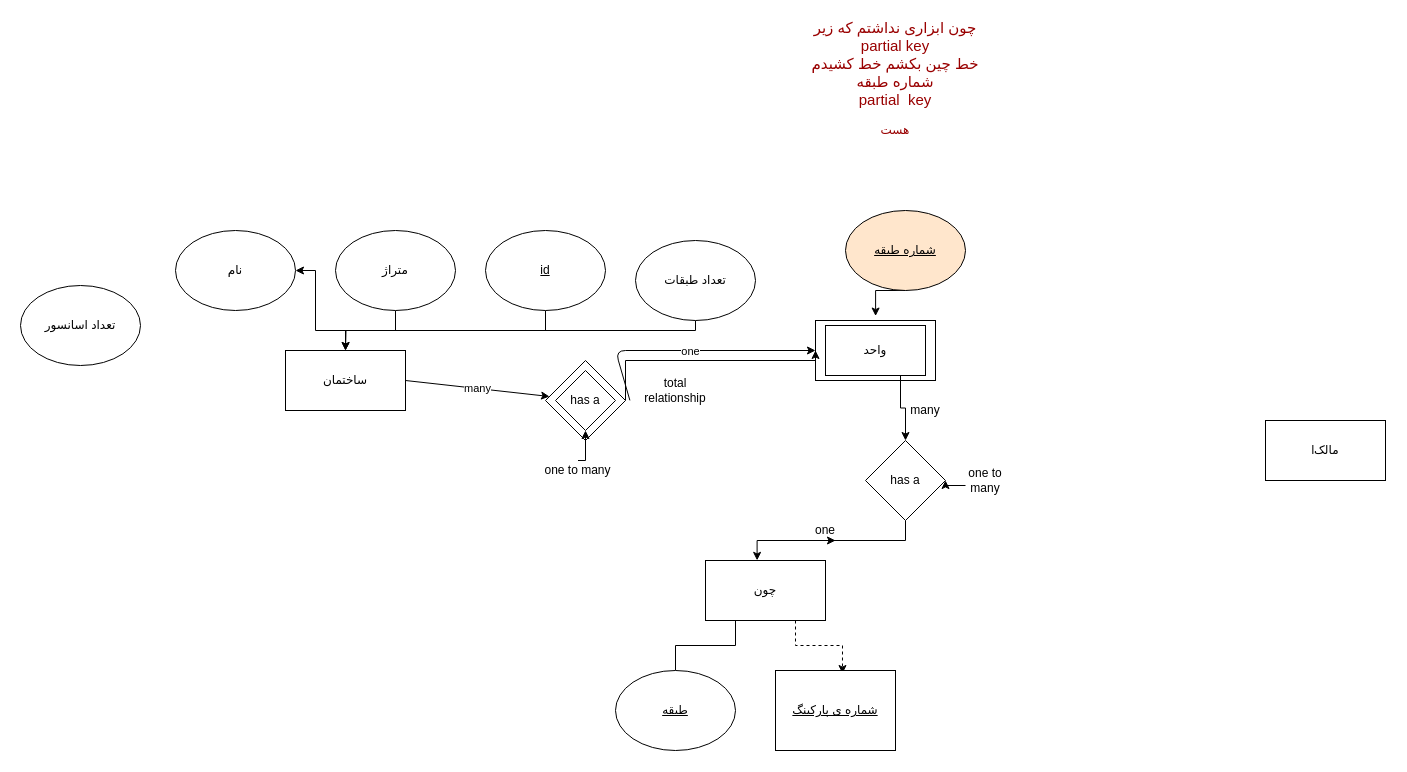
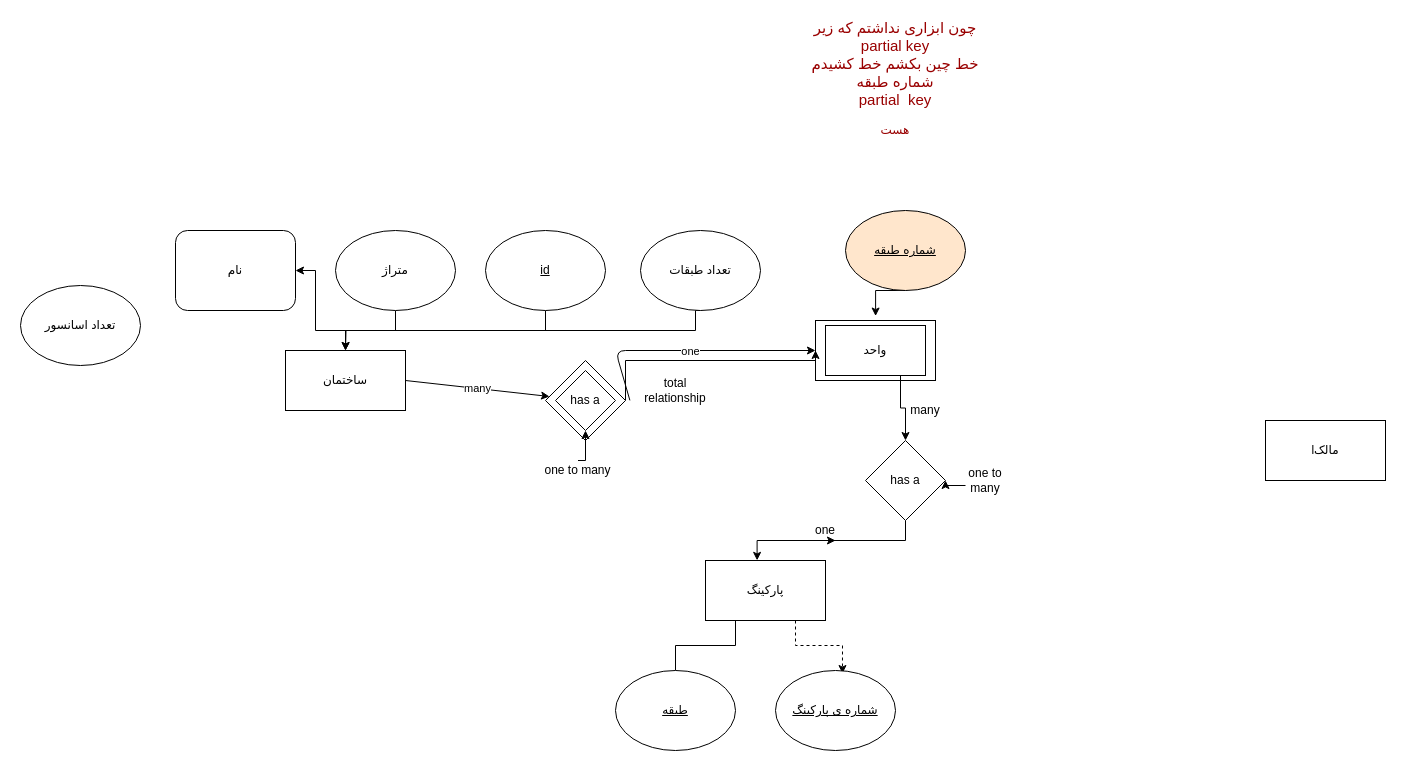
(236, 271) -> (236, 271)
(696, 281) -> (701, 271)
(766, 591) -> (766, 591)
(836, 711) -> (836, 711)
